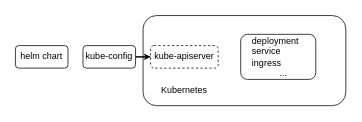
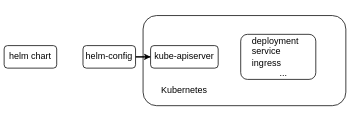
(42, 57) -> (30, 57)
(109, 57) -> (109, 57)
(184, 57) -> (184, 57)
